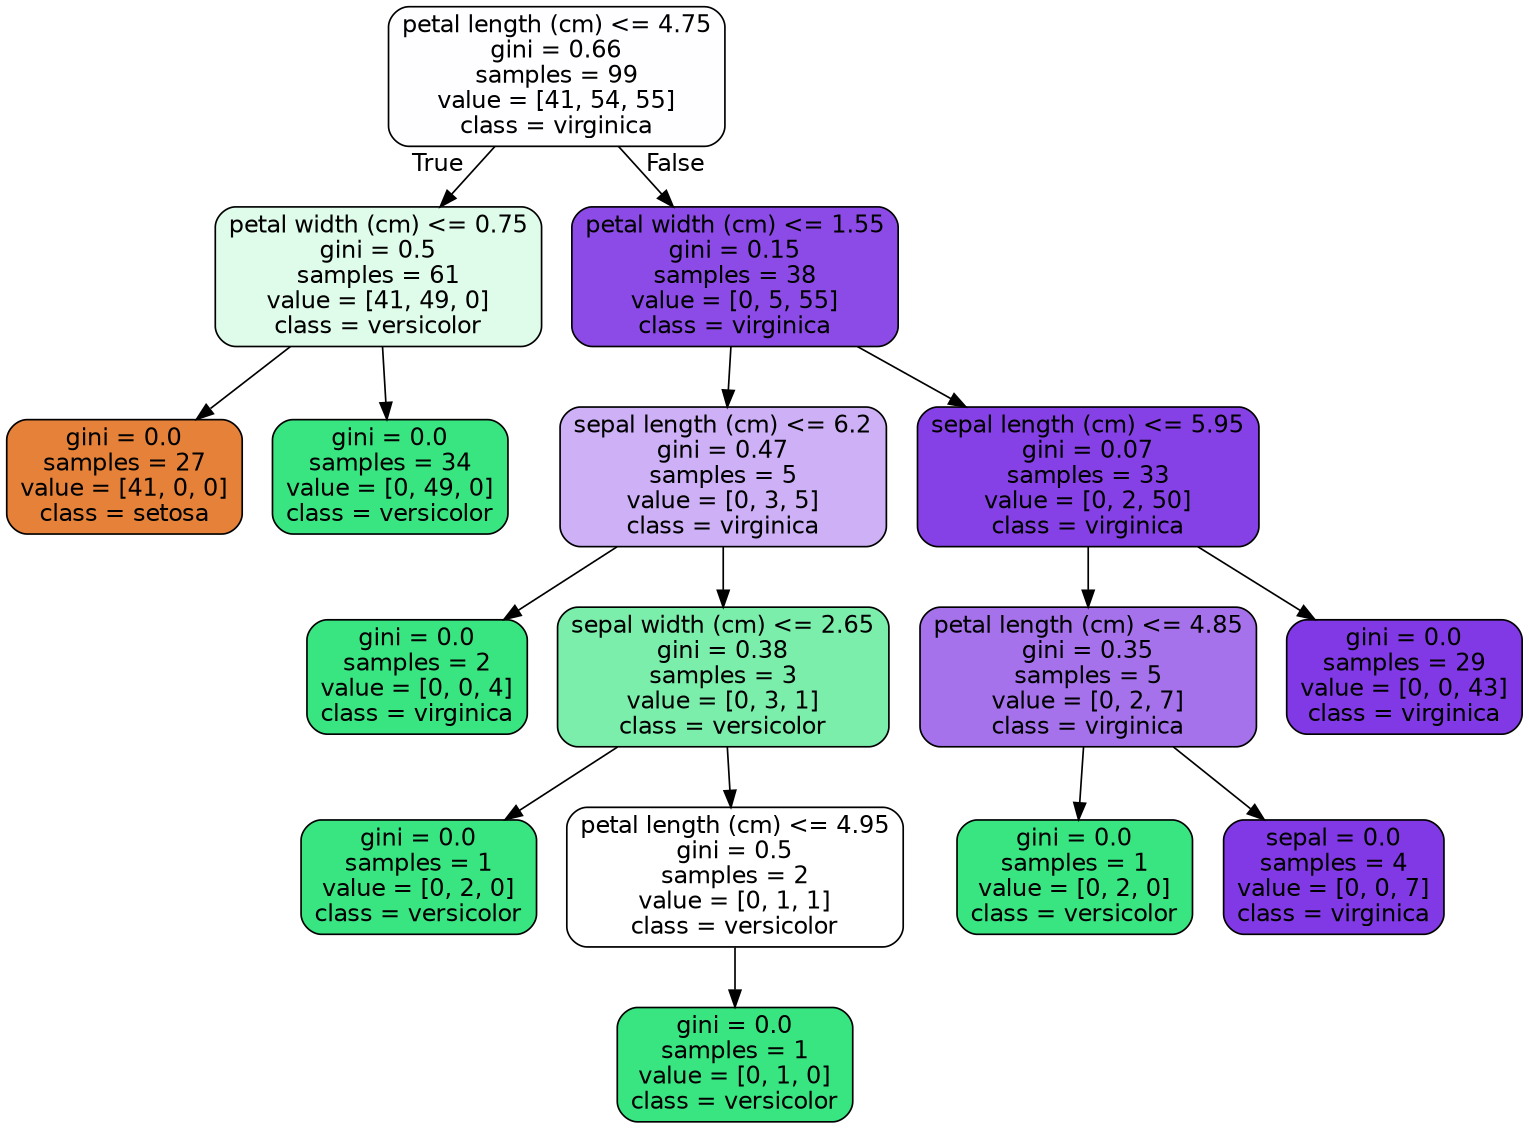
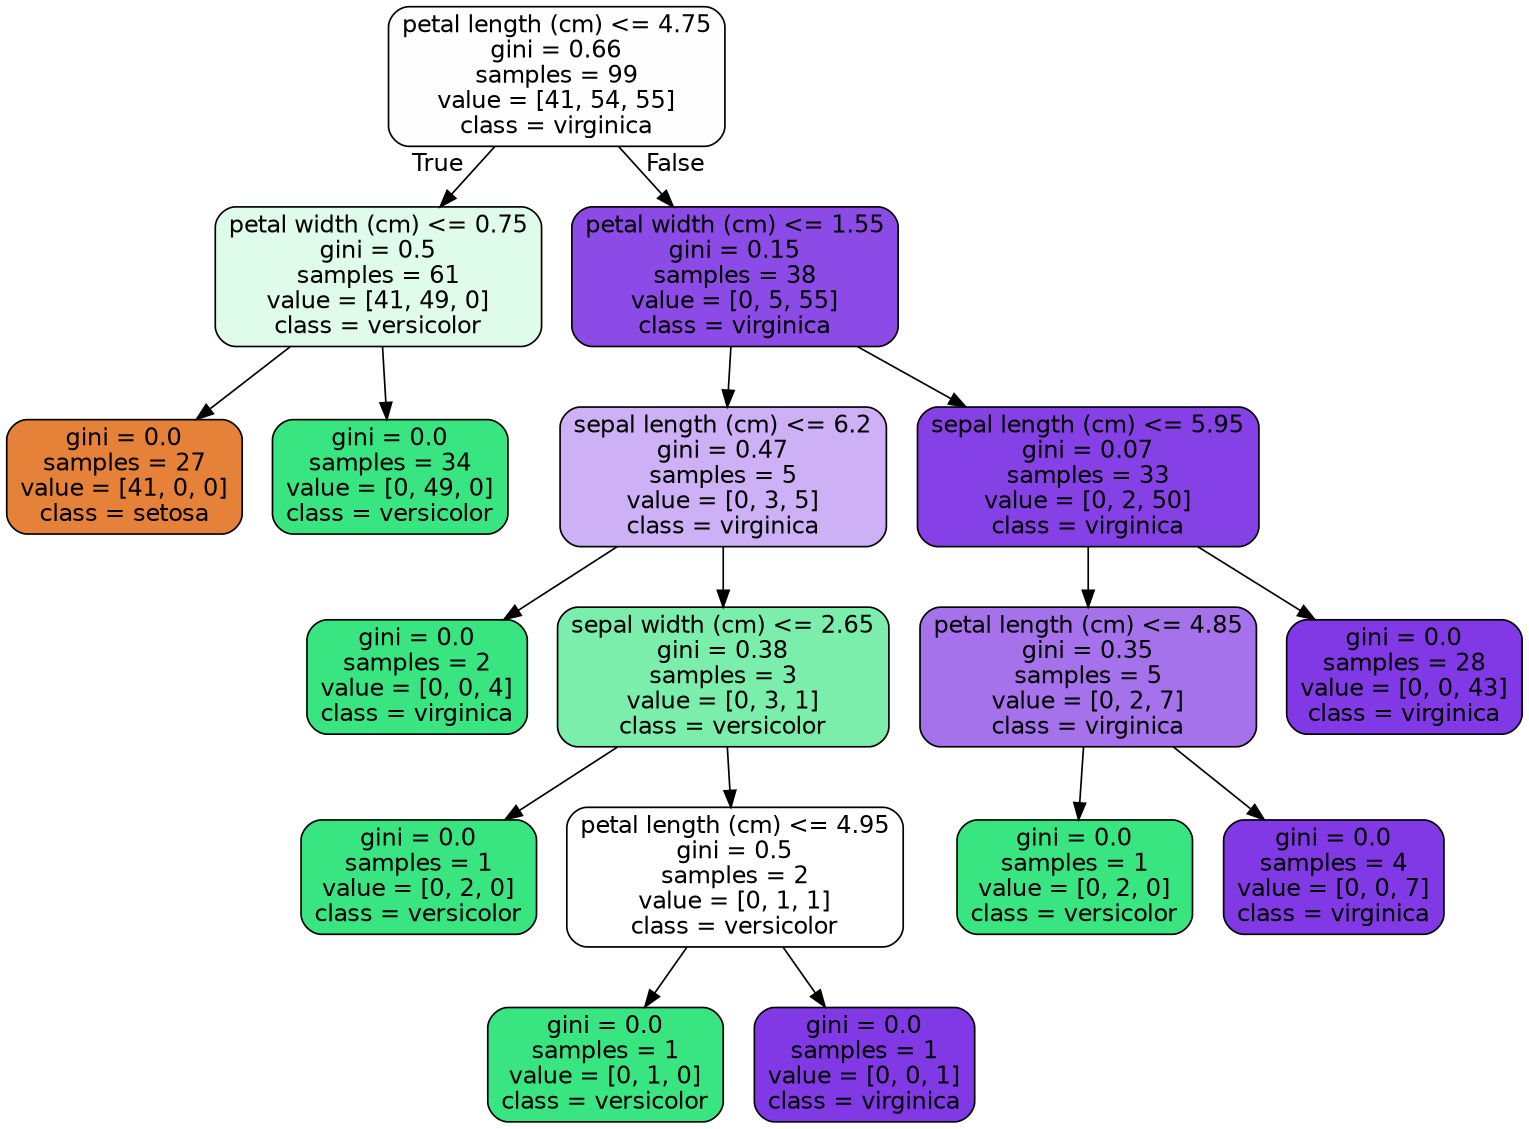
(1404, 677) -> (1404, 677)
(1334, 877) -> (1334, 877)
none -> (865, 1065)
